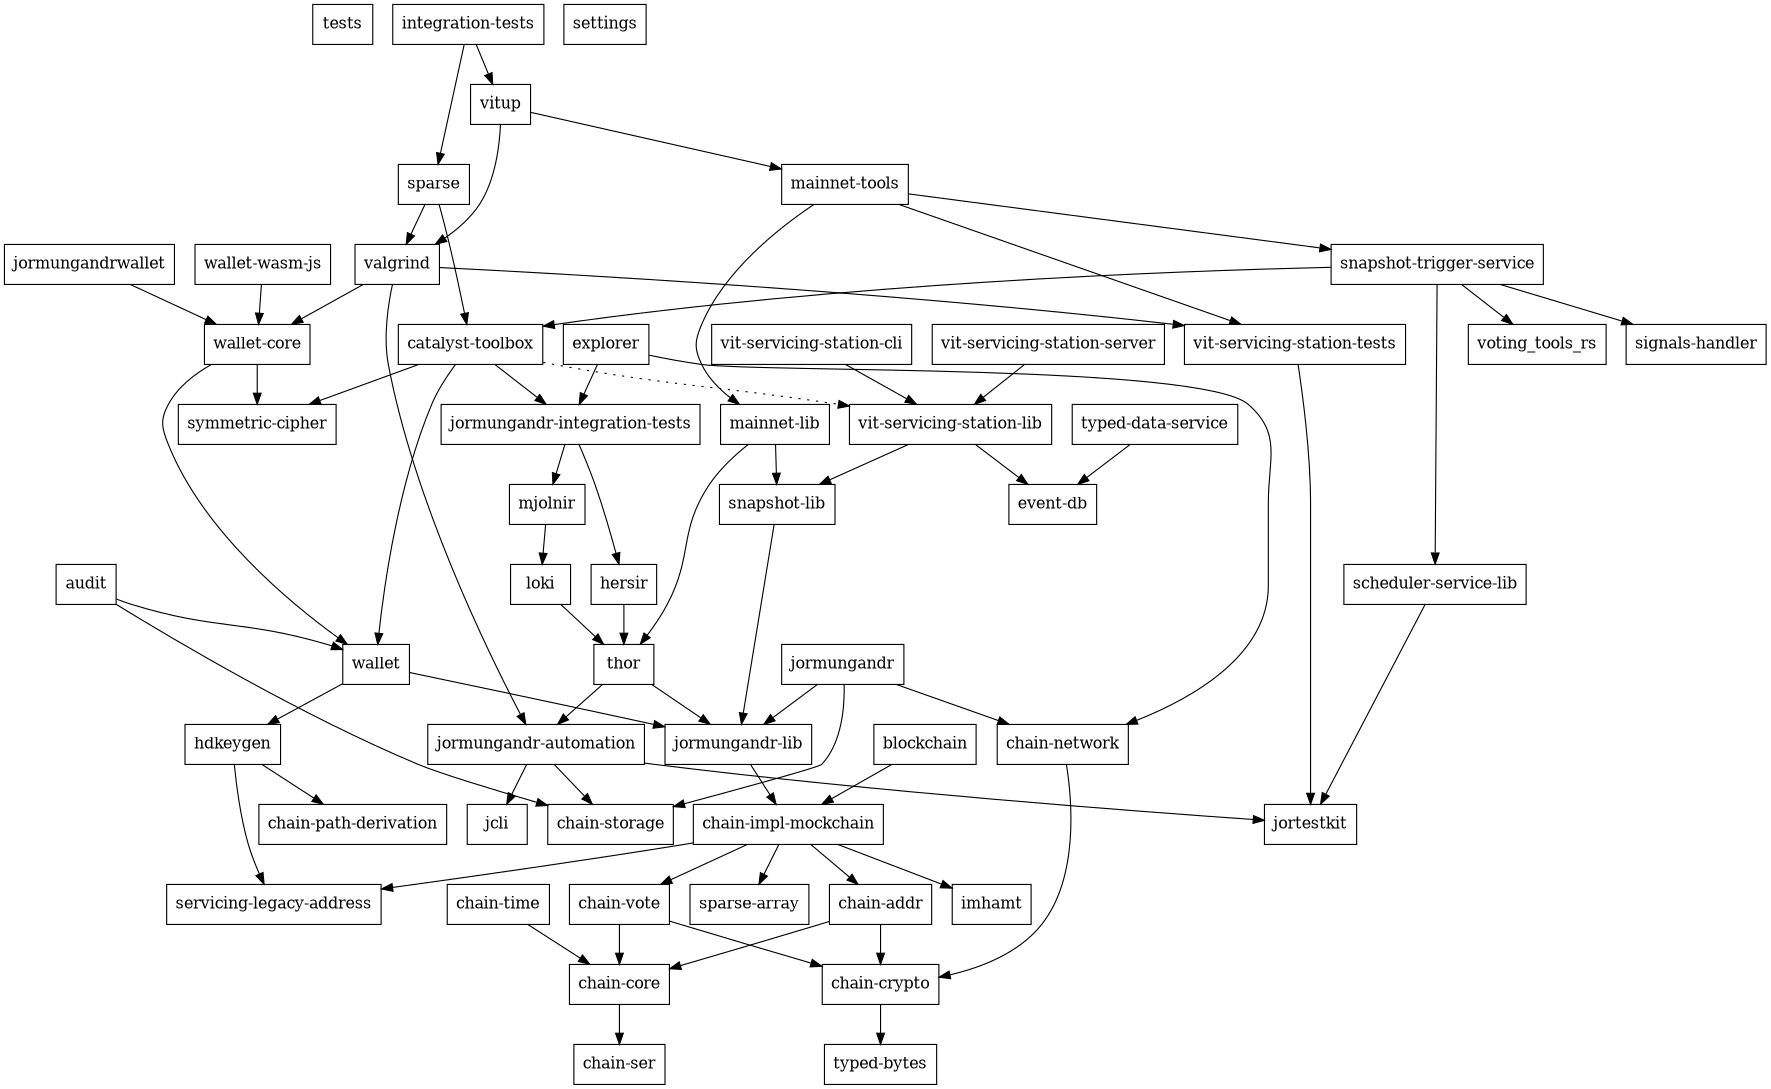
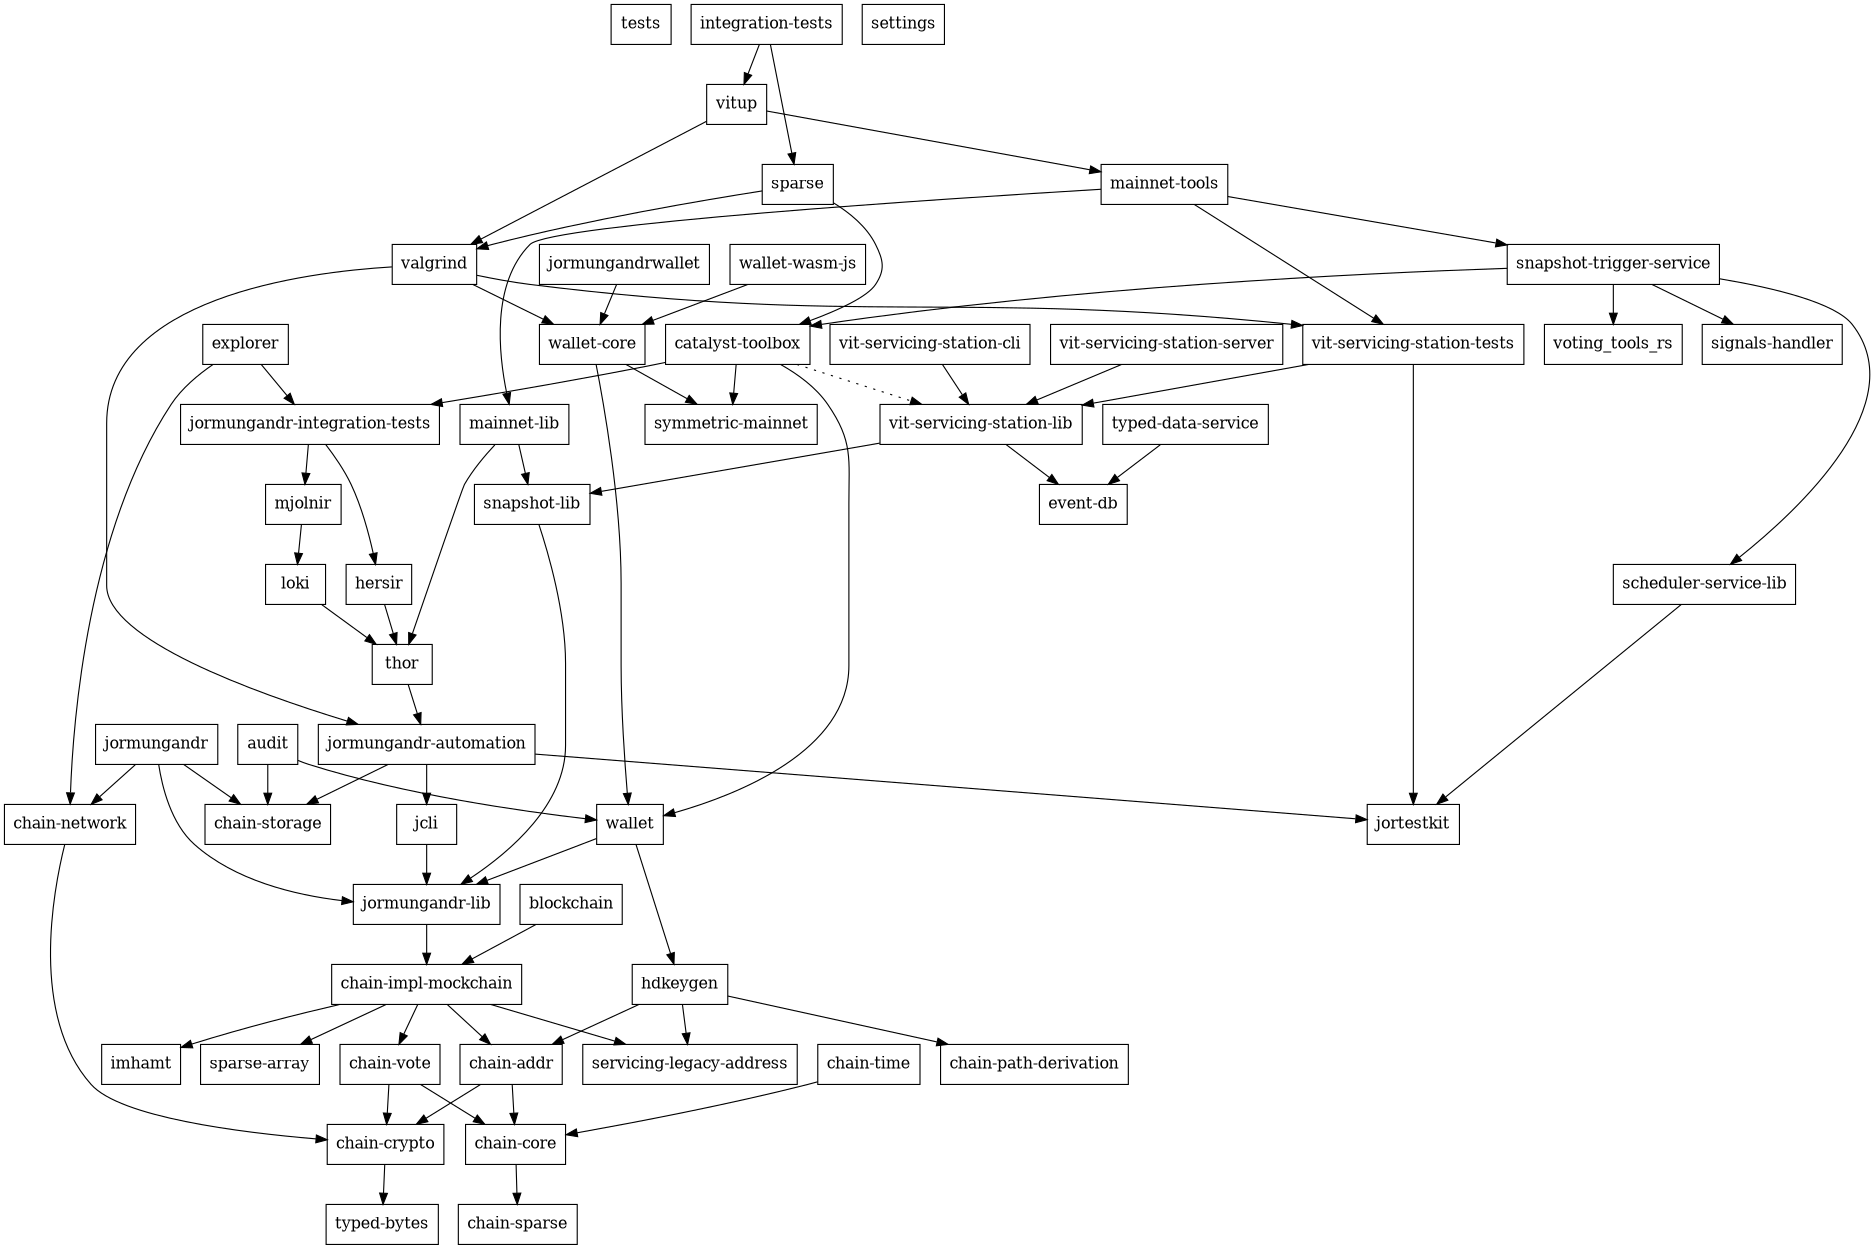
none -> (1201, 384)
(257, 424) -> (731, 424)
(676, 701) -> (427, 859)
none -> (601, 1022)
(619, 1064) -> (518, 1224)
